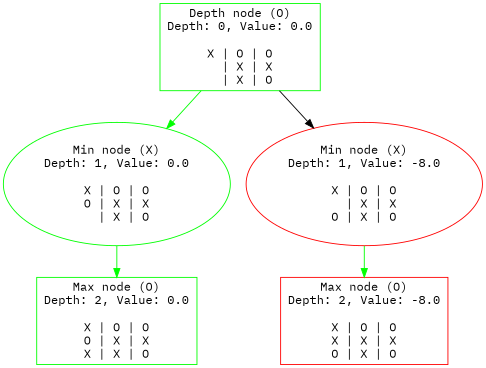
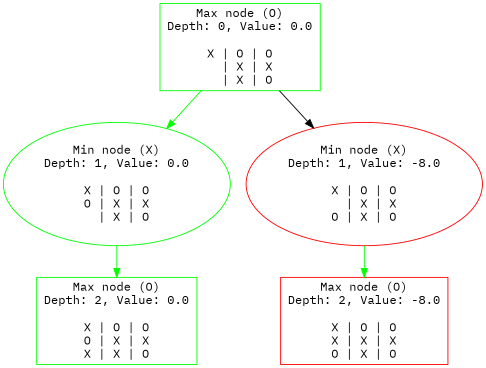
(240, 47) -> (240, 47)
